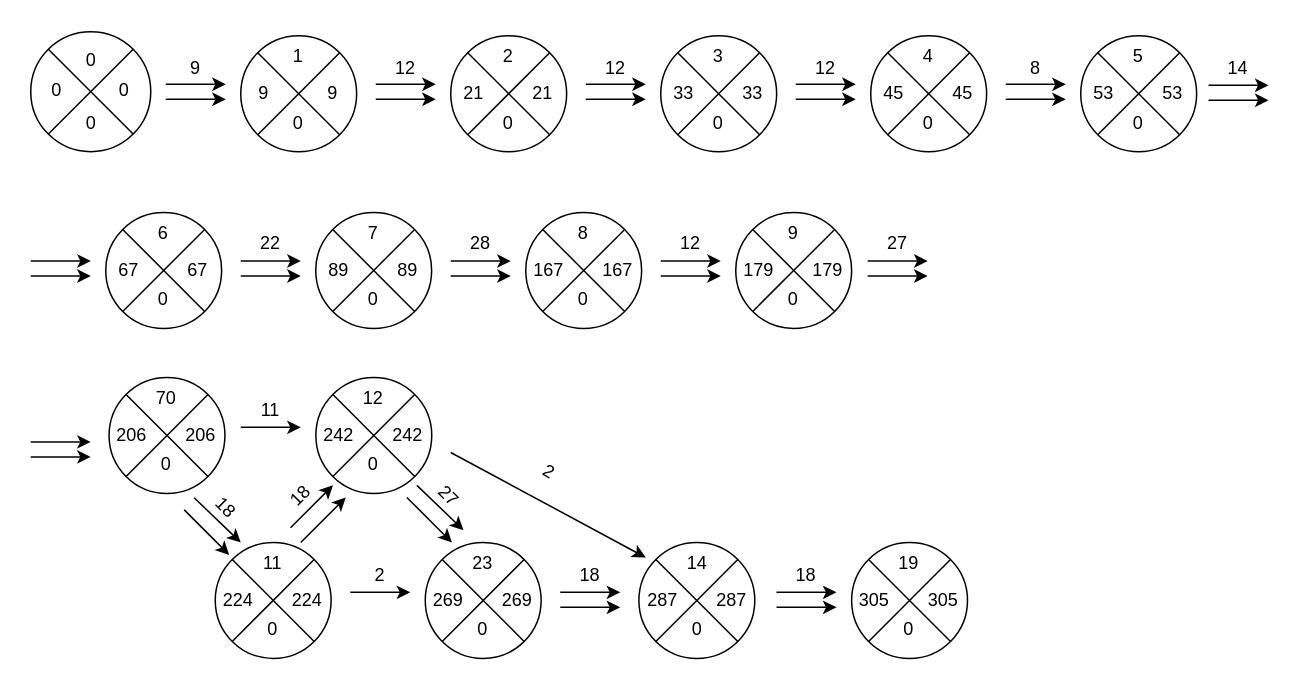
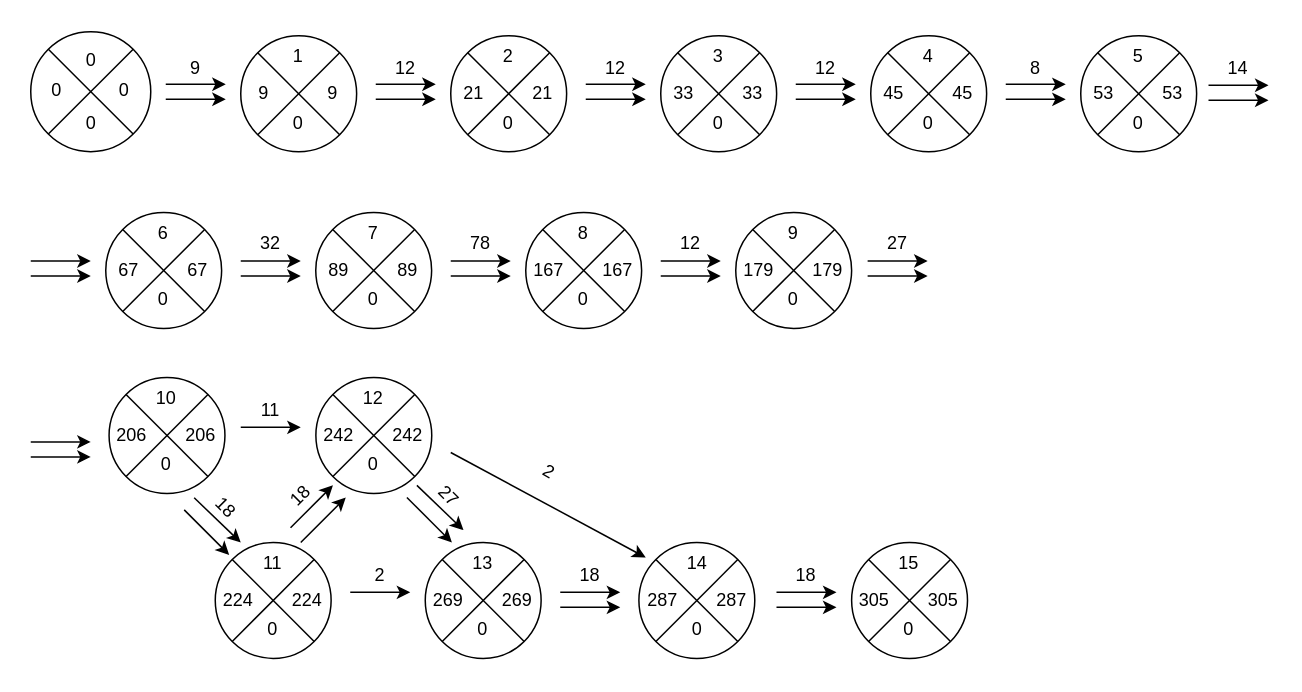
(271, 244) -> (271, 244)
(481, 244) -> (481, 244)
(167, 398) -> (167, 398)
(483, 563) -> (483, 563)
(909, 563) -> (909, 563)
